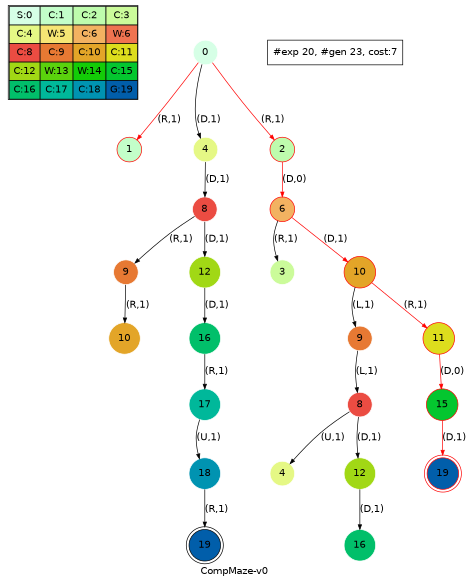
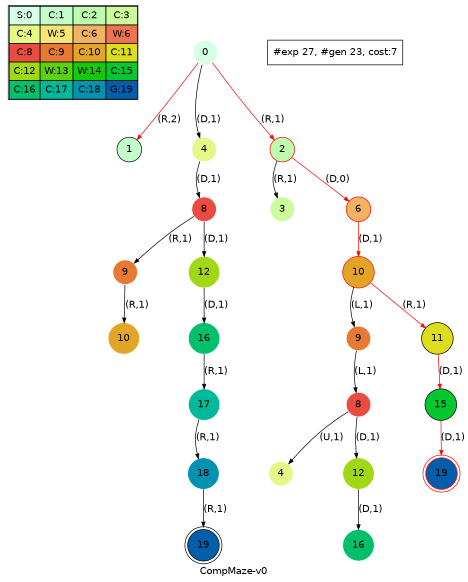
(335, 52) -> (335, 52)
(169, 120) -> (169, 120)
(129, 150) -> (129, 150)
(274, 238) -> (273, 177)
(439, 338) -> (437, 338)
(452, 372) -> (451, 372)
(442, 405) -> (441, 405)
(209, 438) -> (208, 438)
